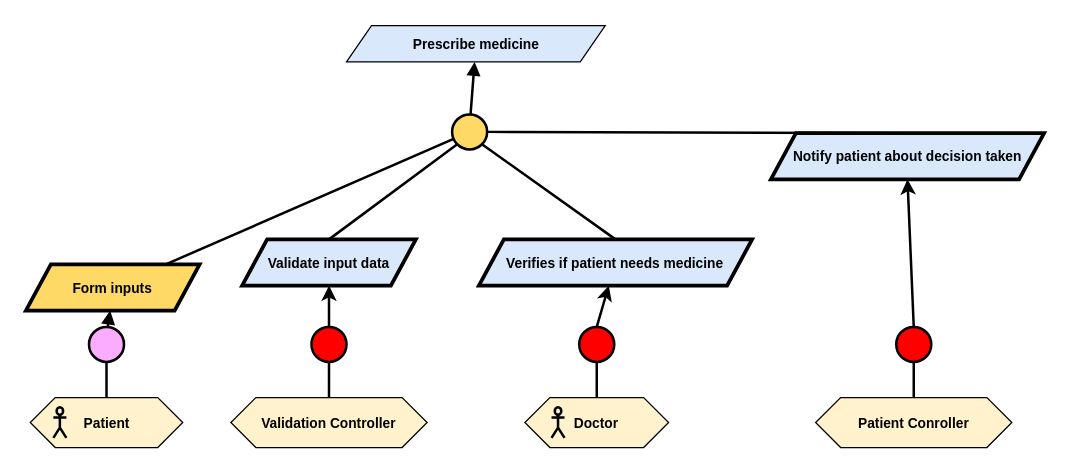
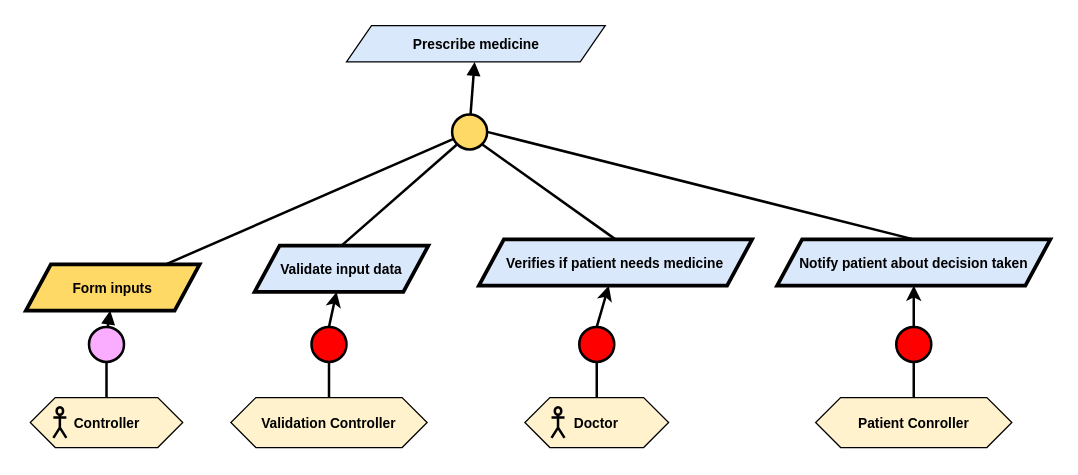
(907, 156) -> (913, 263)
(329, 263) -> (341, 269)
(107, 423) -> (107, 423)
